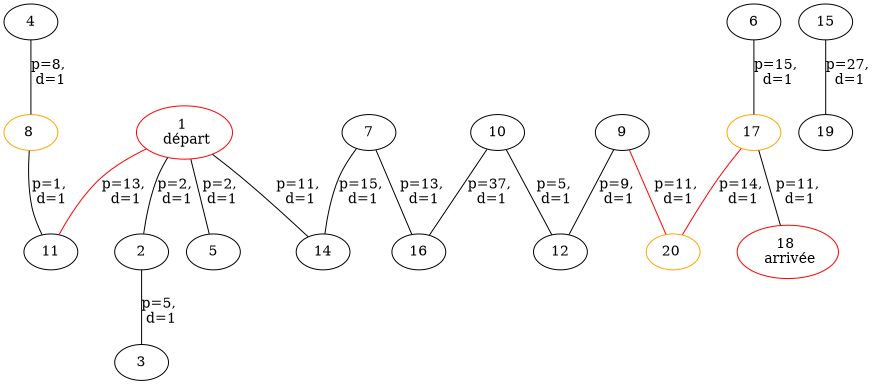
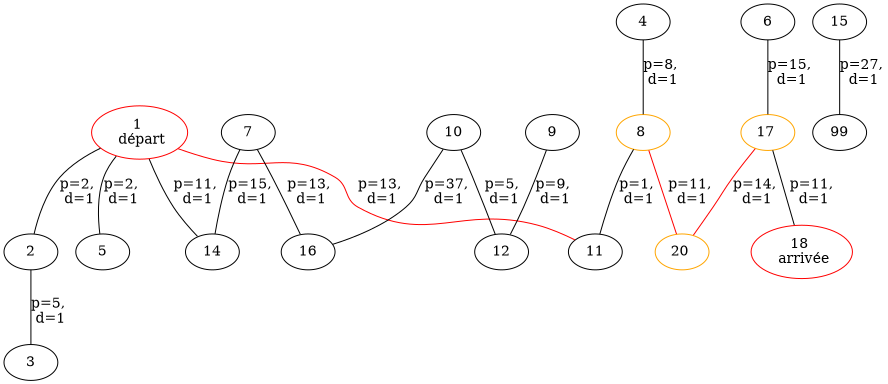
(826, 133) -> (840, 133)
(648, 192) -> (663, 192)
